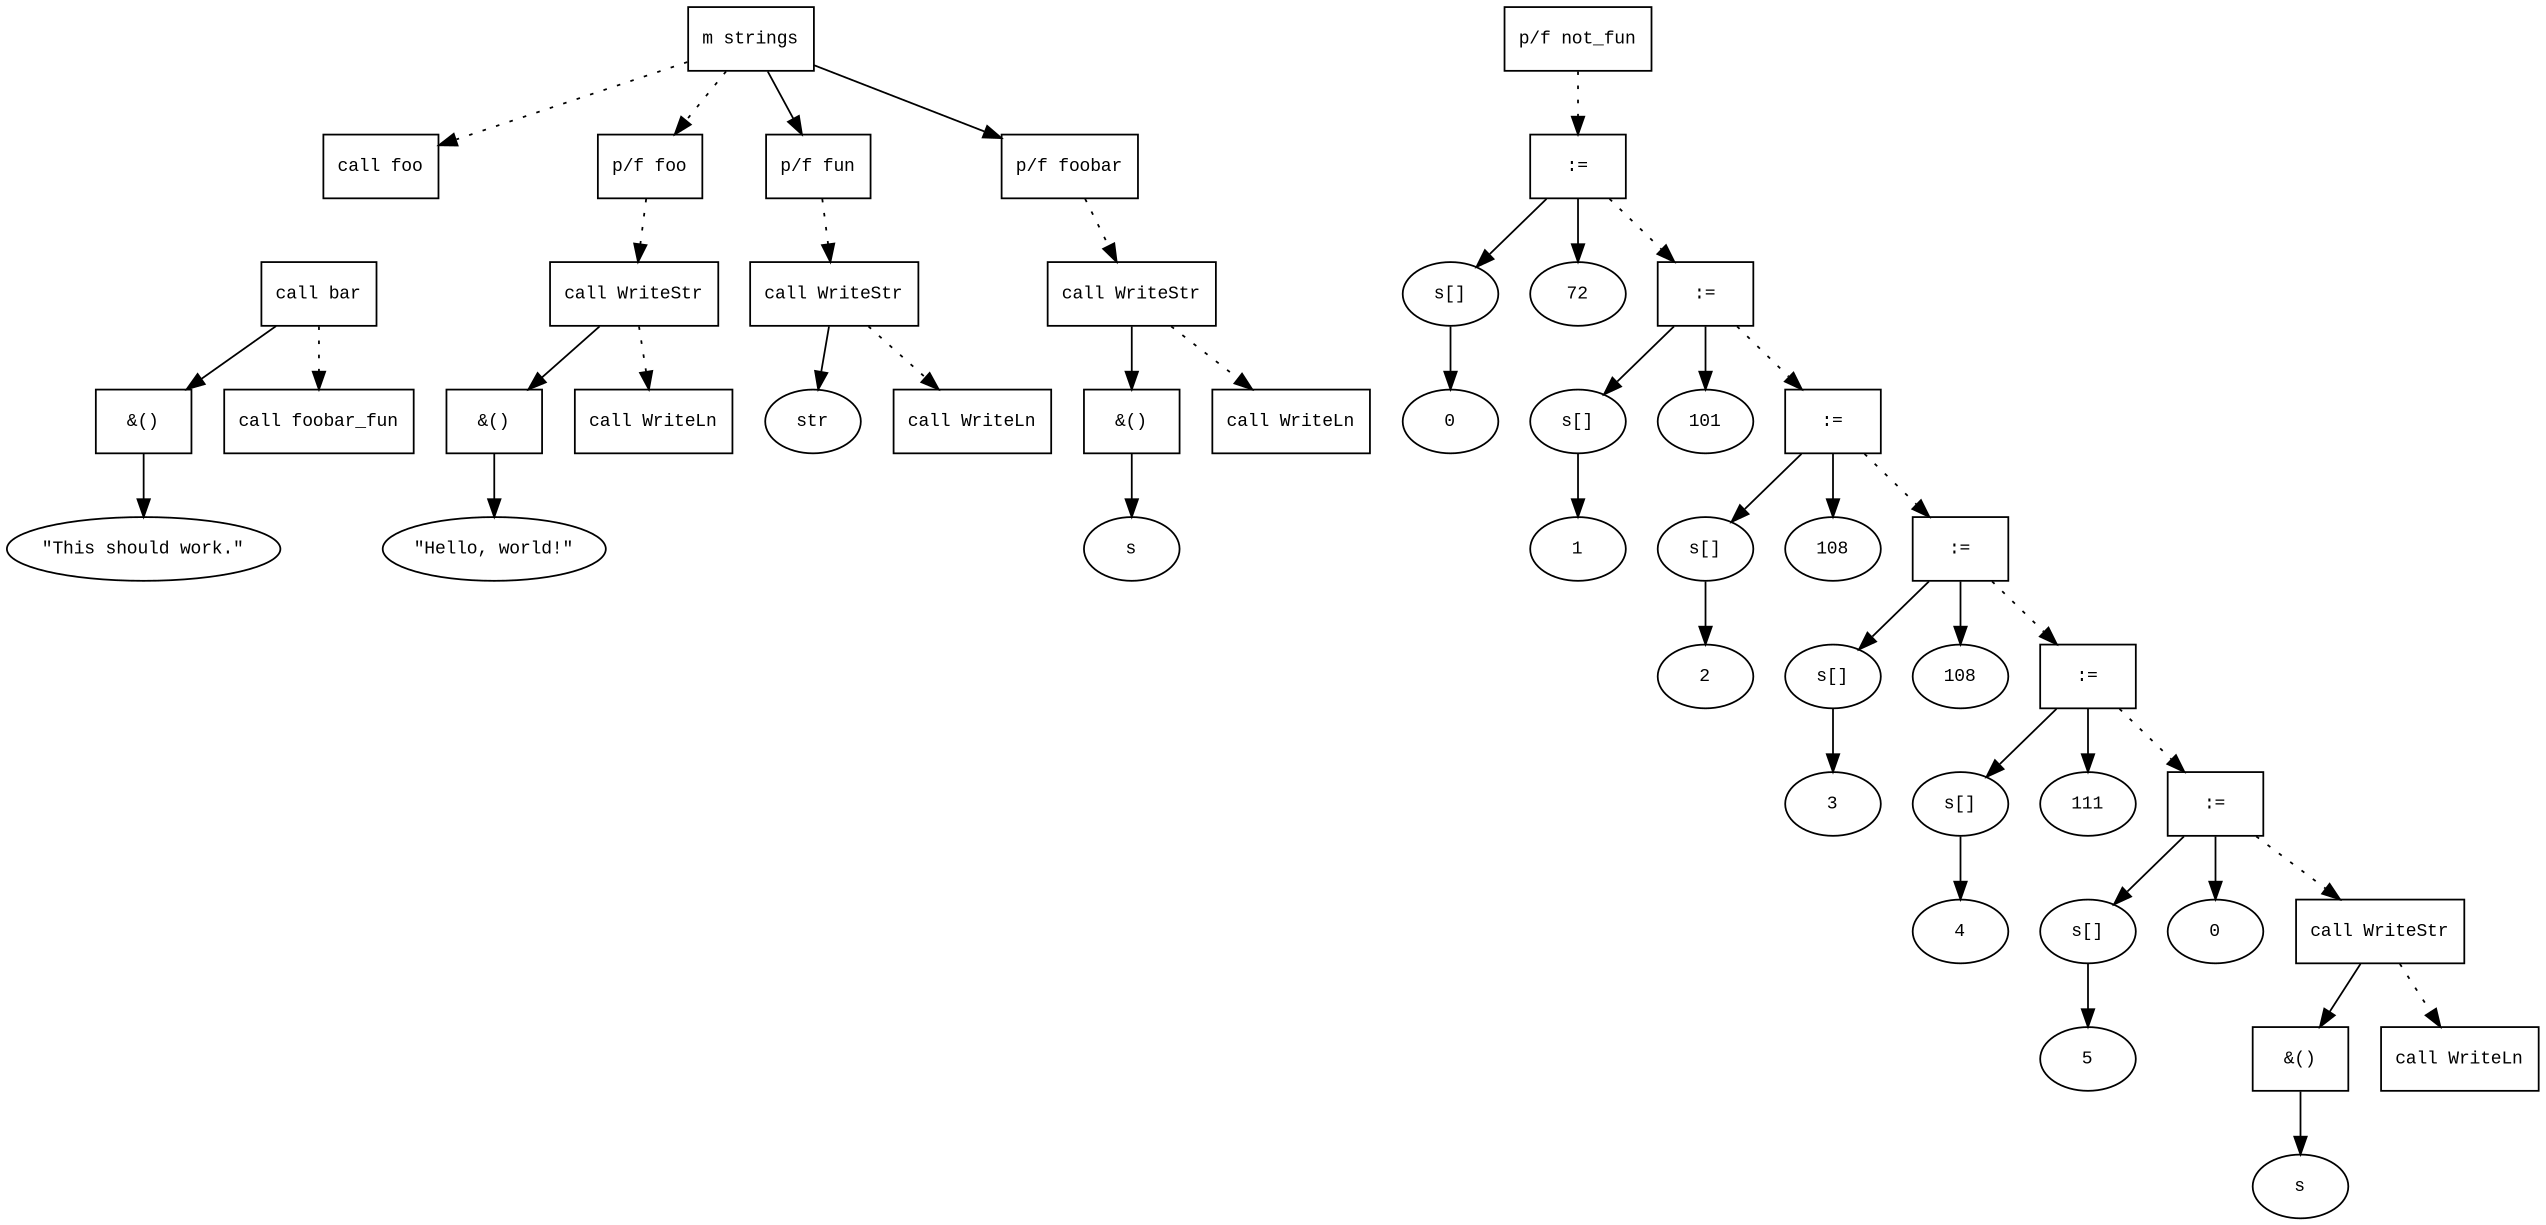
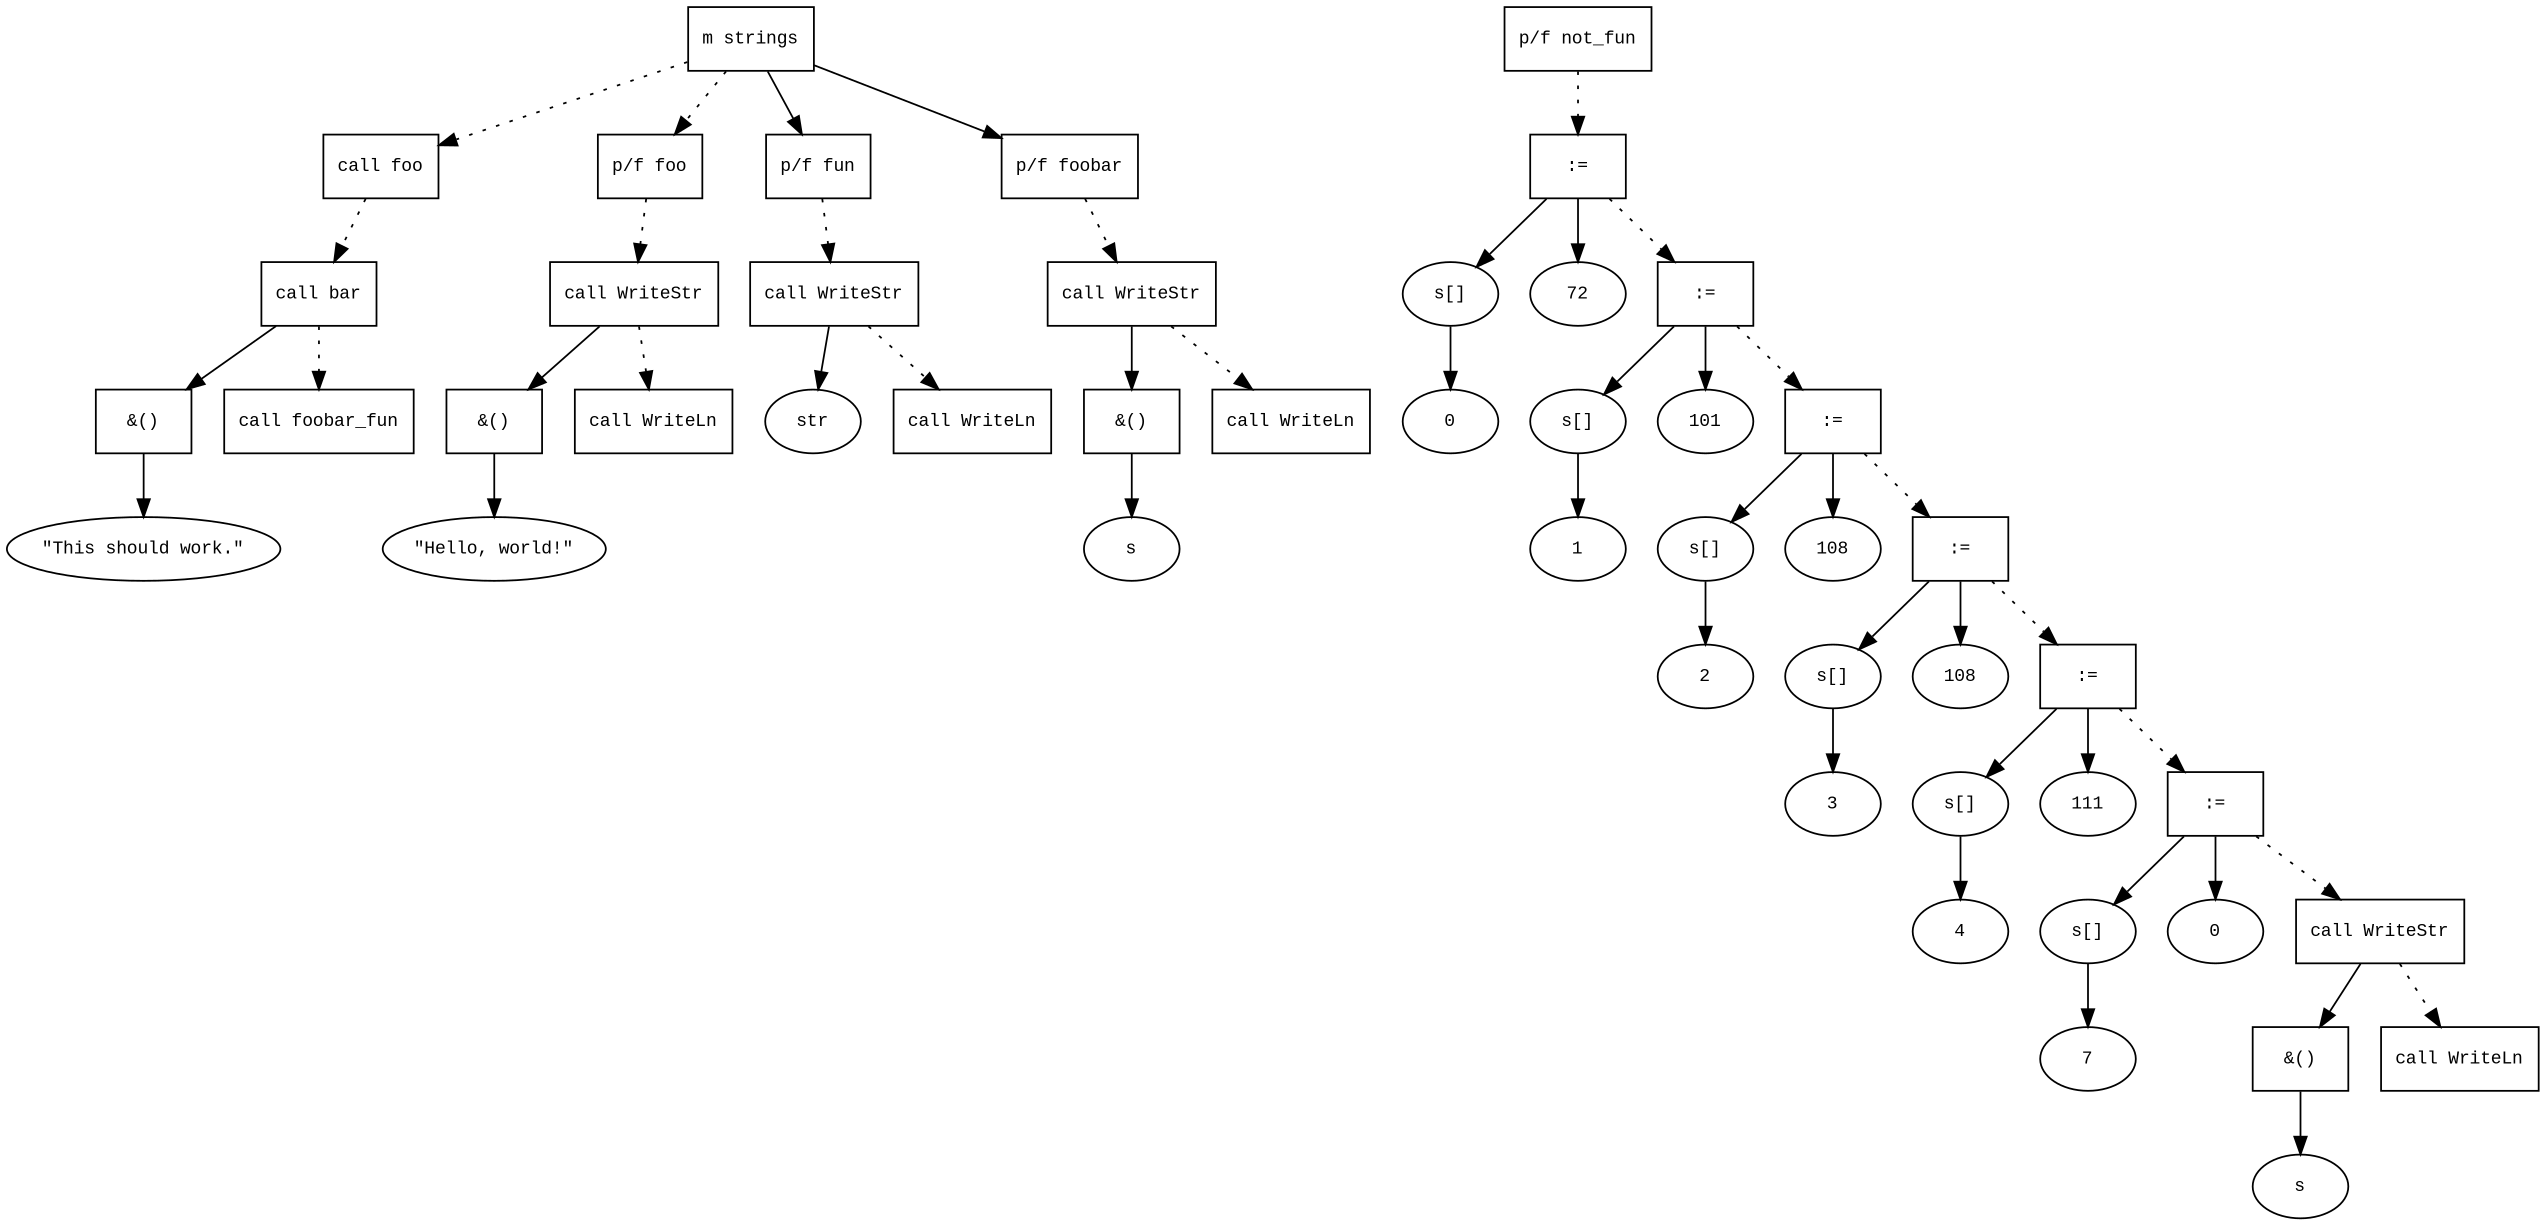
none -> (354, 222)
(2088, 1059) -> (2088, 1059)
